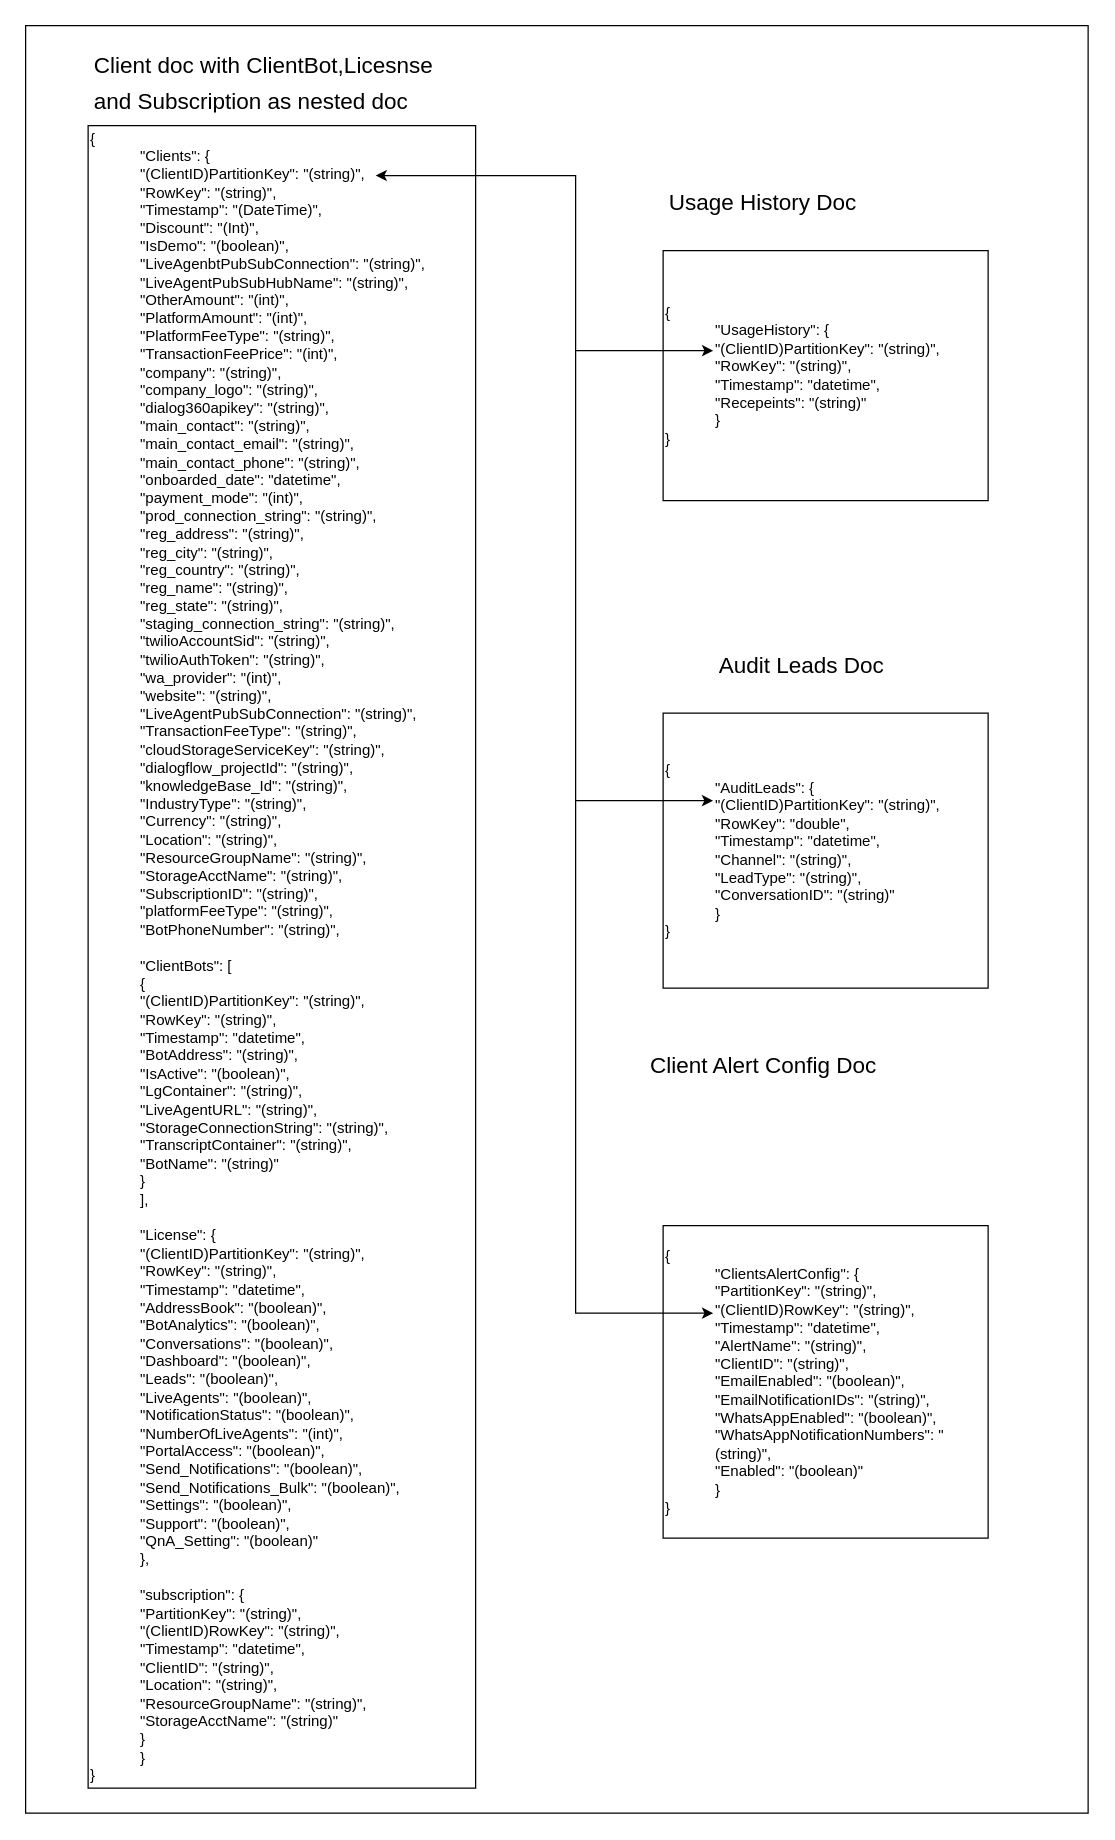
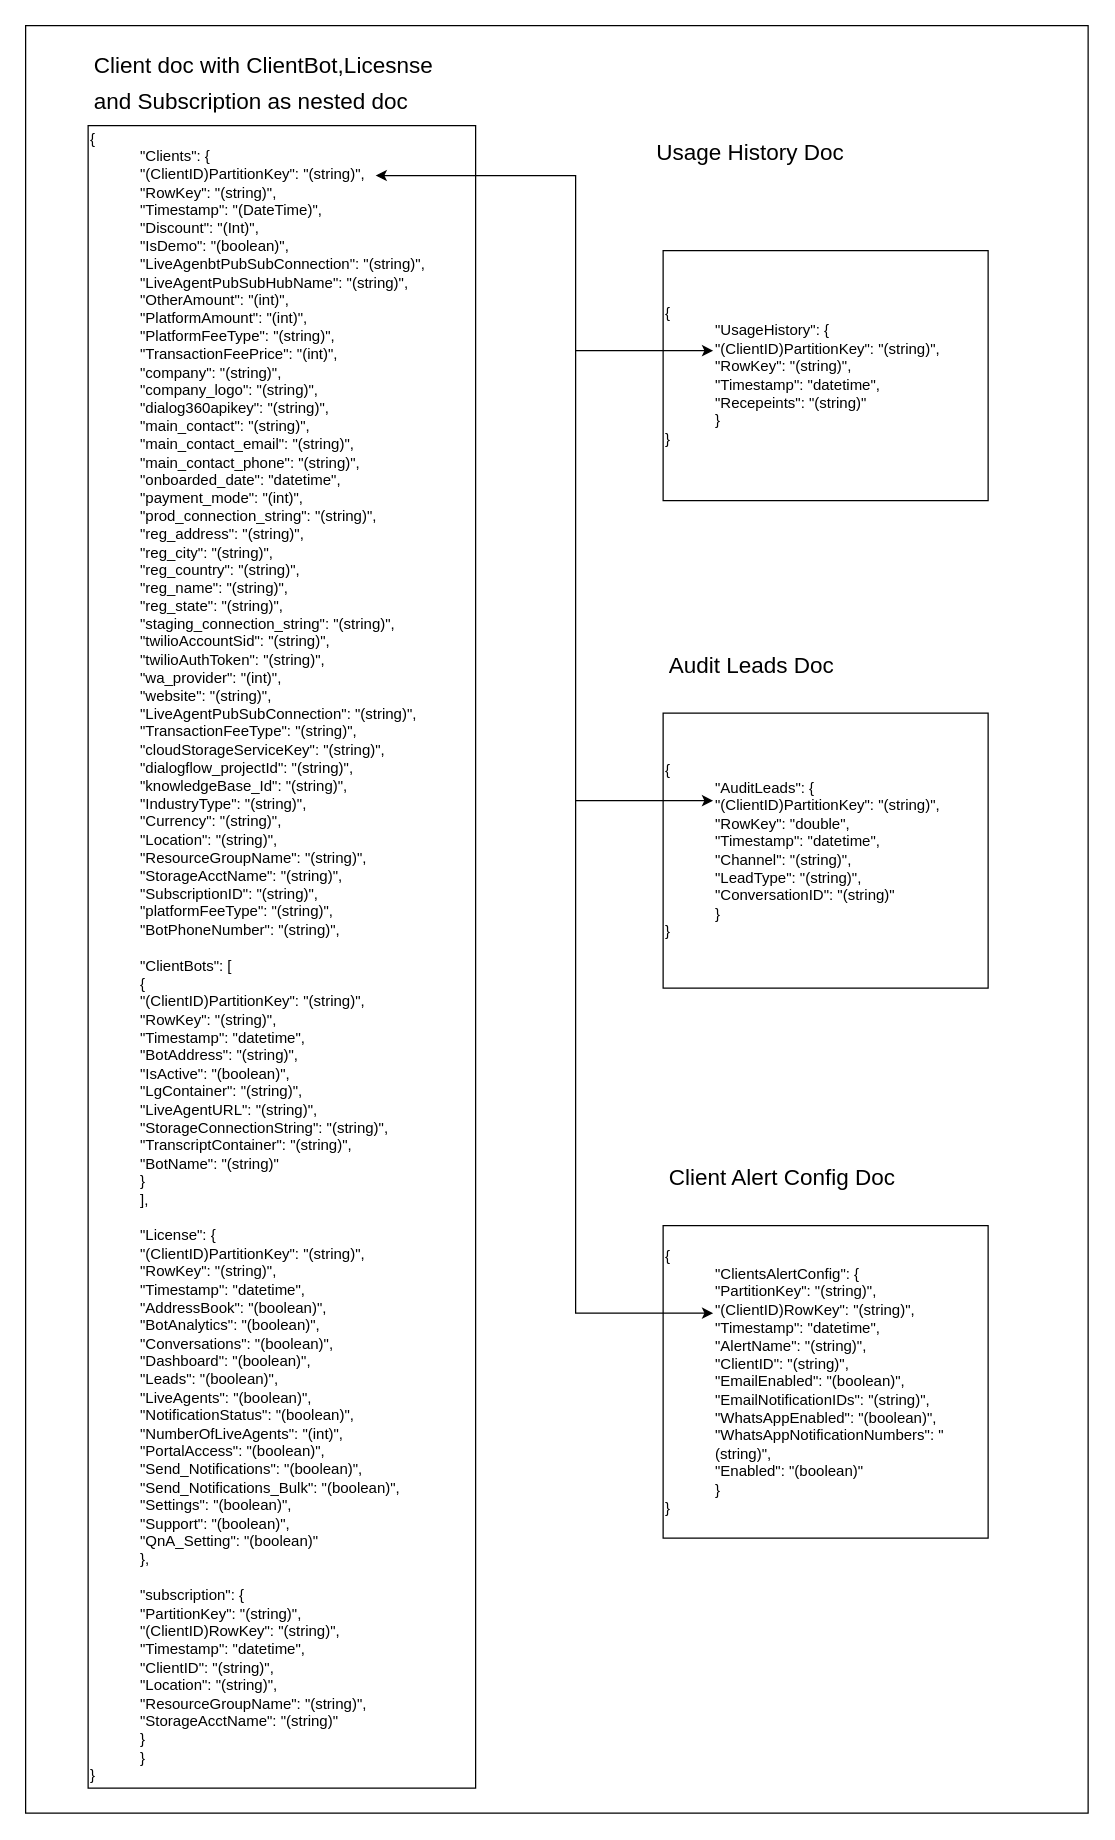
(826, 194) -> (813, 144)
(876, 651) -> (826, 651)
(807, 1057) -> (826, 1169)
